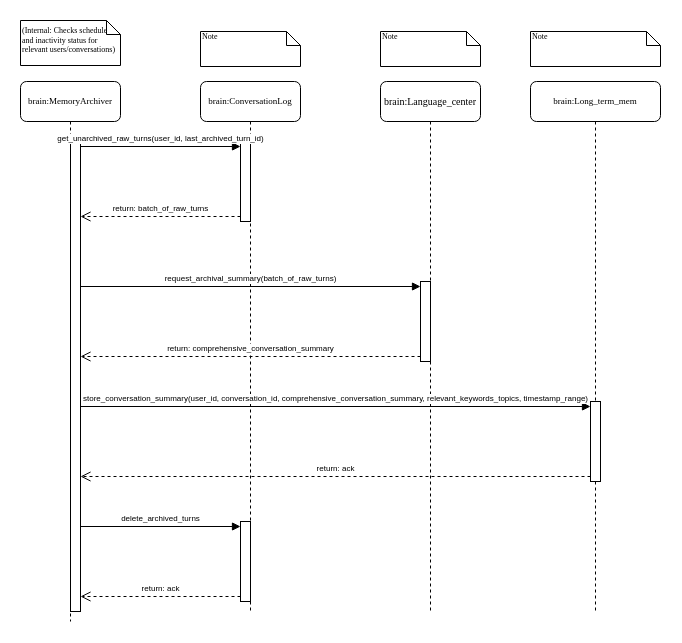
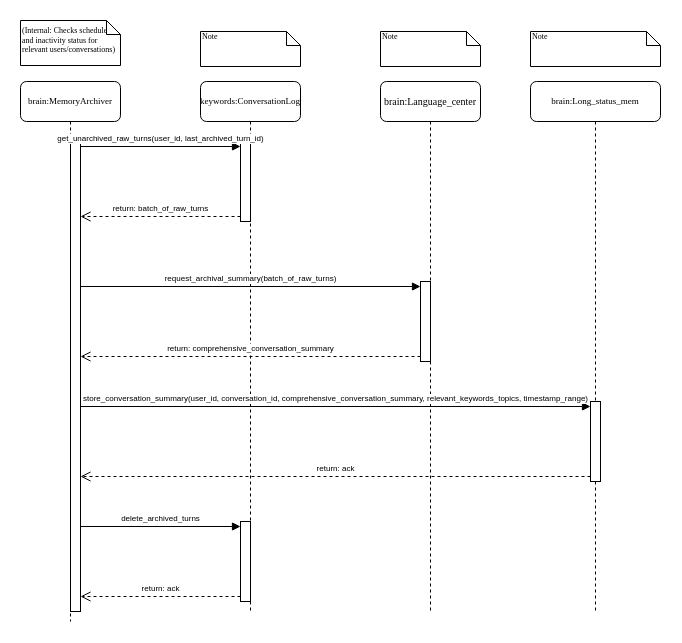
(251, 102) -> (251, 102)
(596, 102) -> (596, 102)
